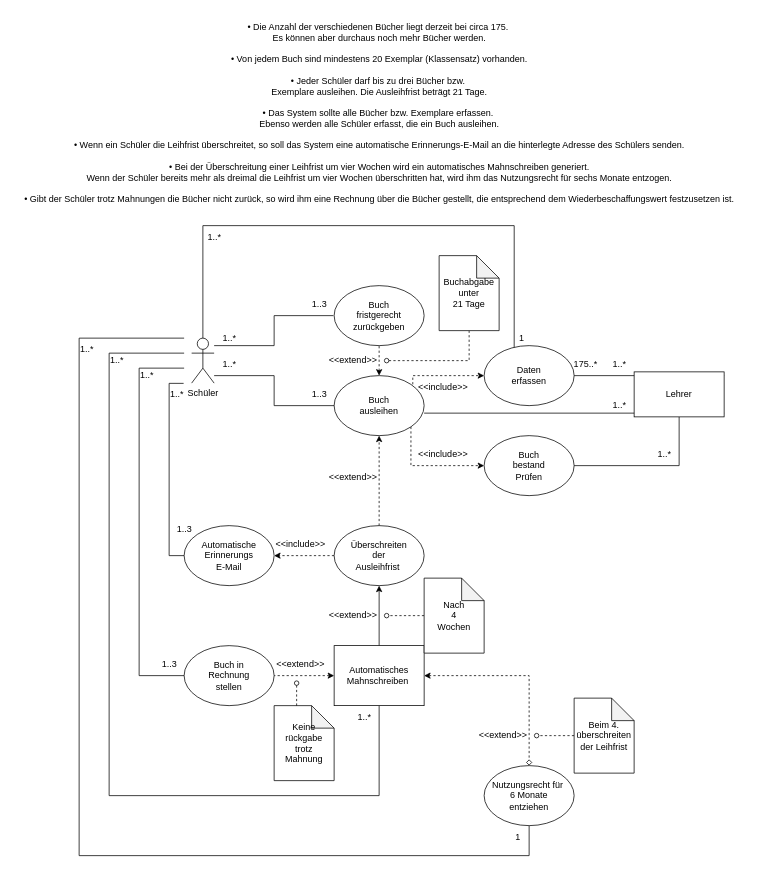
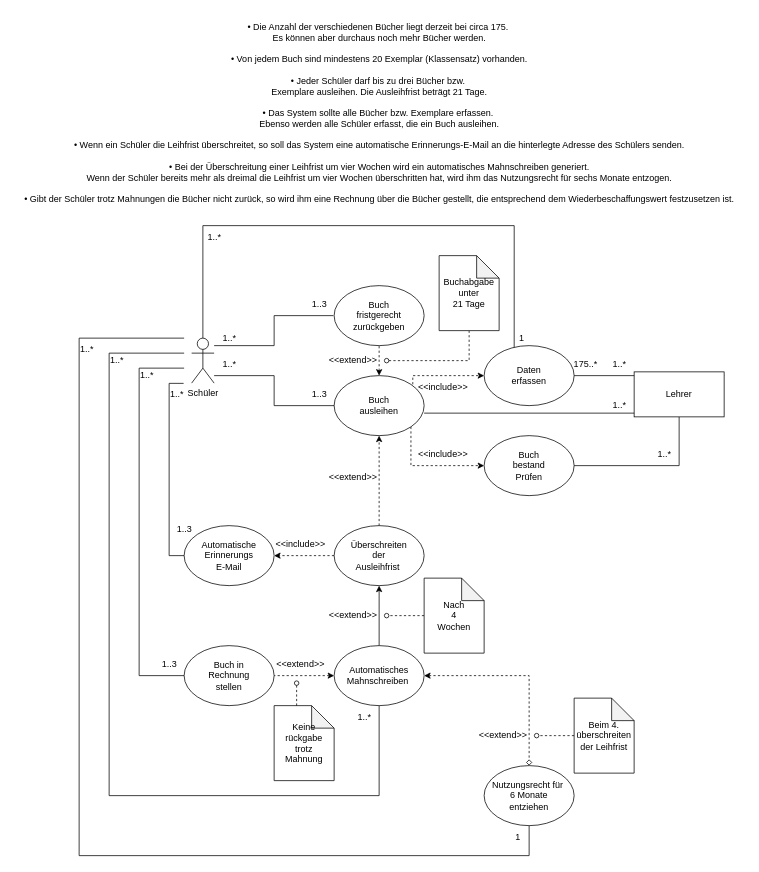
(379, 675) -> (379, 675)
